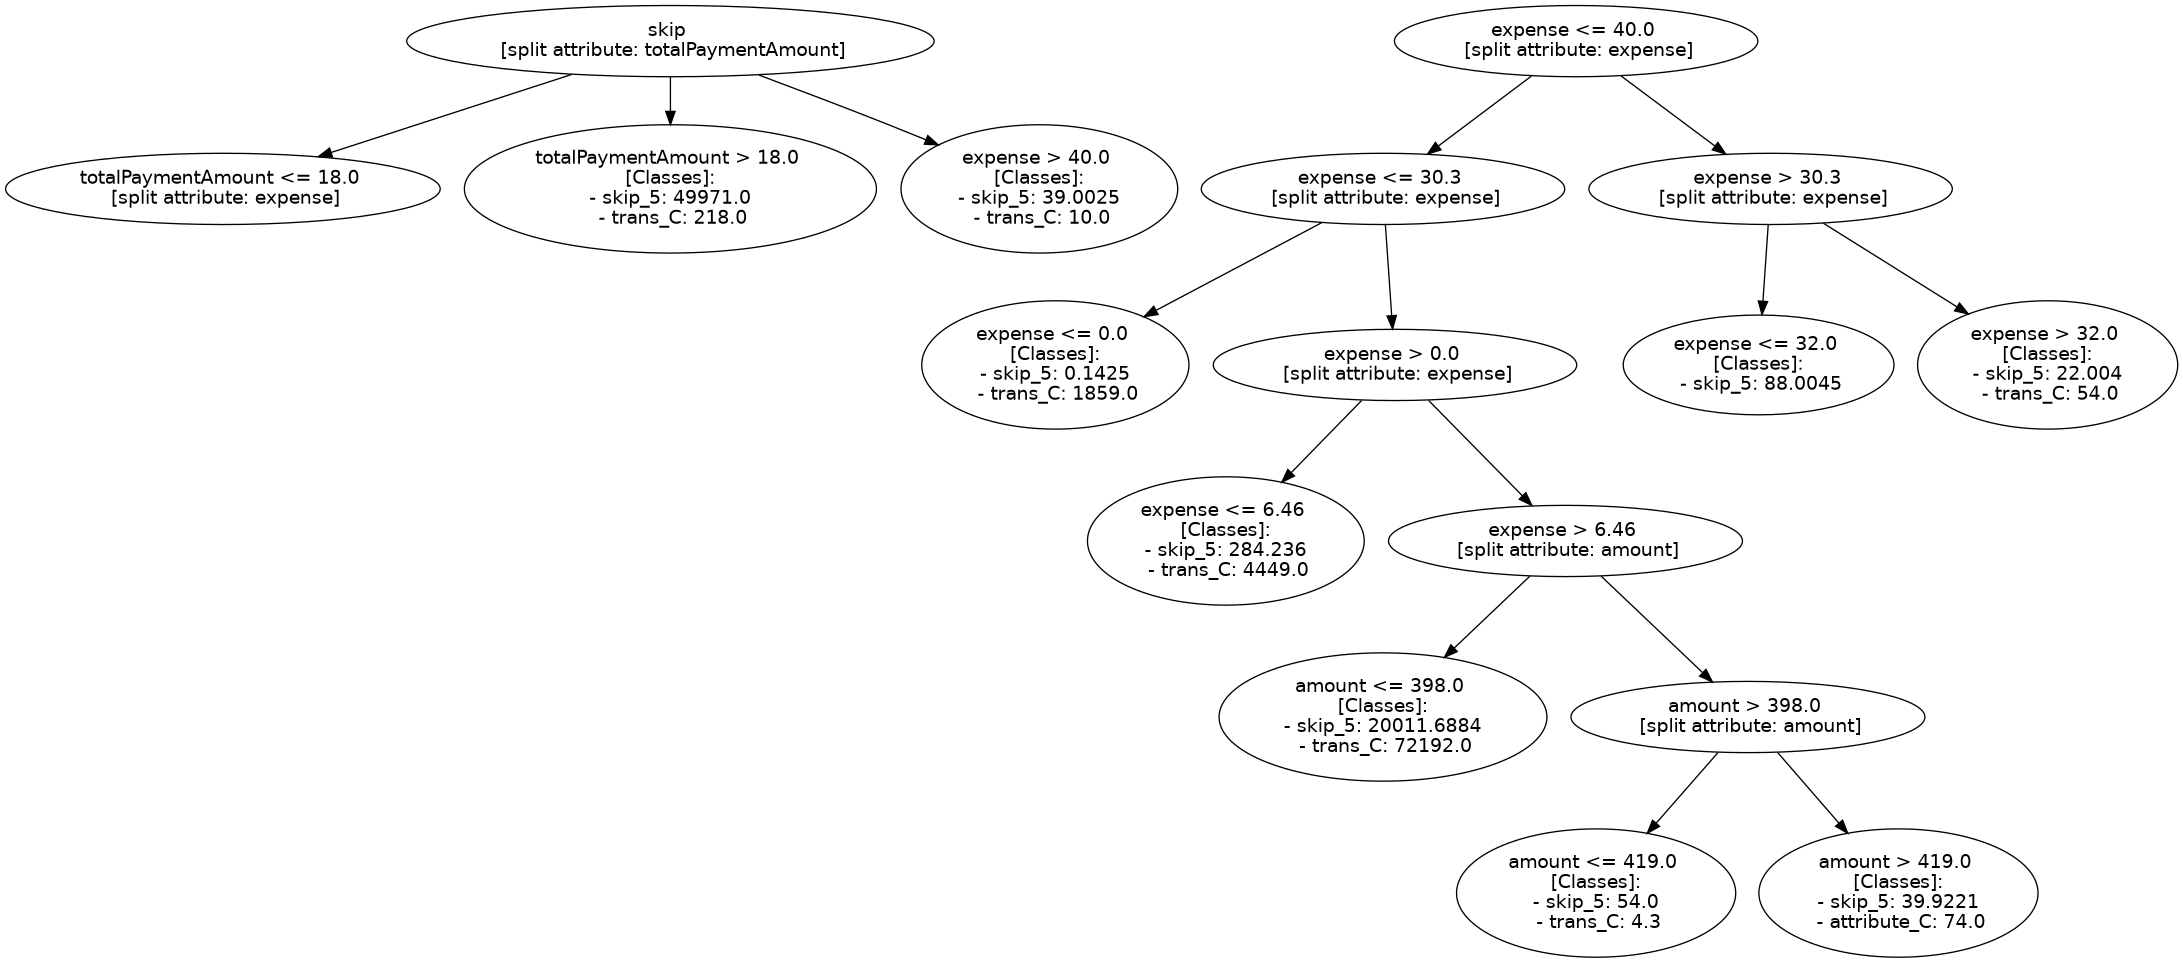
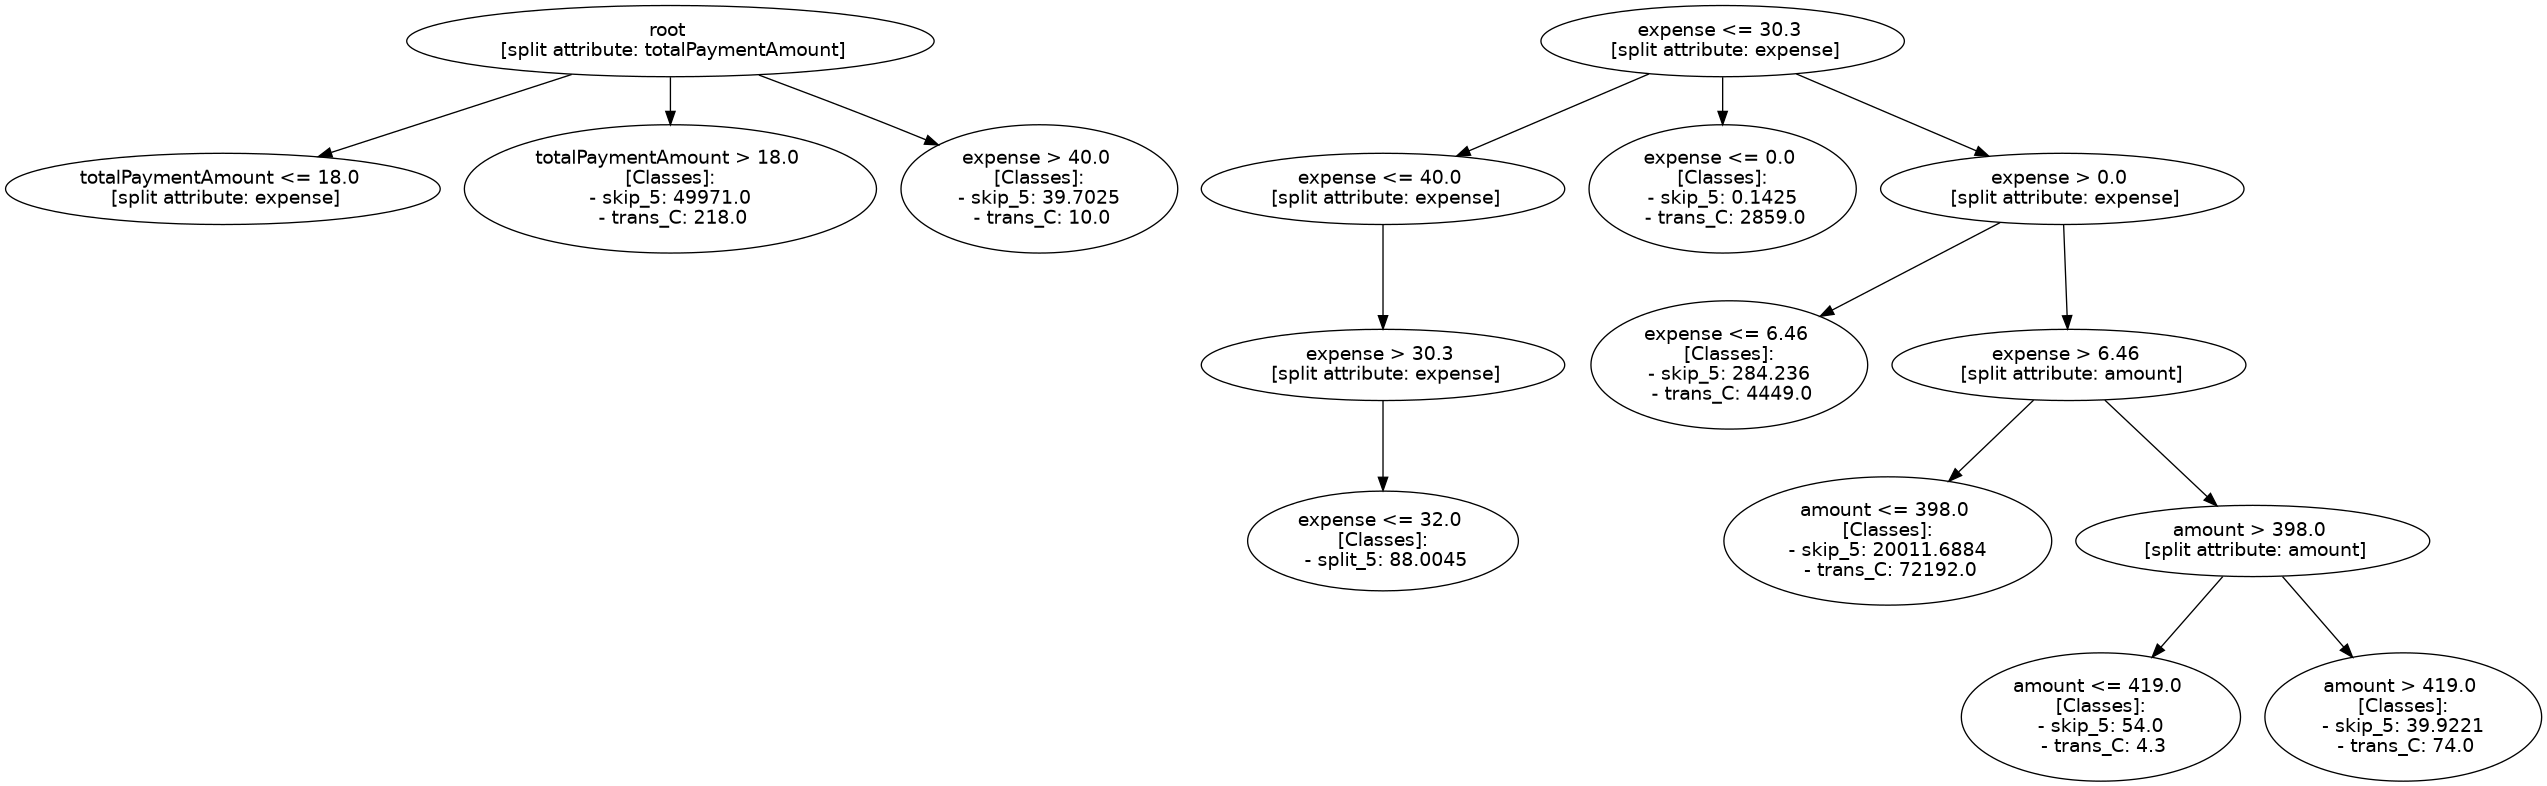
(670, 41) -> (670, 41)
(1485, 111) -> (1559, 112)
(1039, 189) -> (1039, 189)
(1055, 365) -> (1723, 189)
(1759, 365) -> (1383, 541)
(2048, 365) -> none
(1898, 893) -> (2403, 717)
